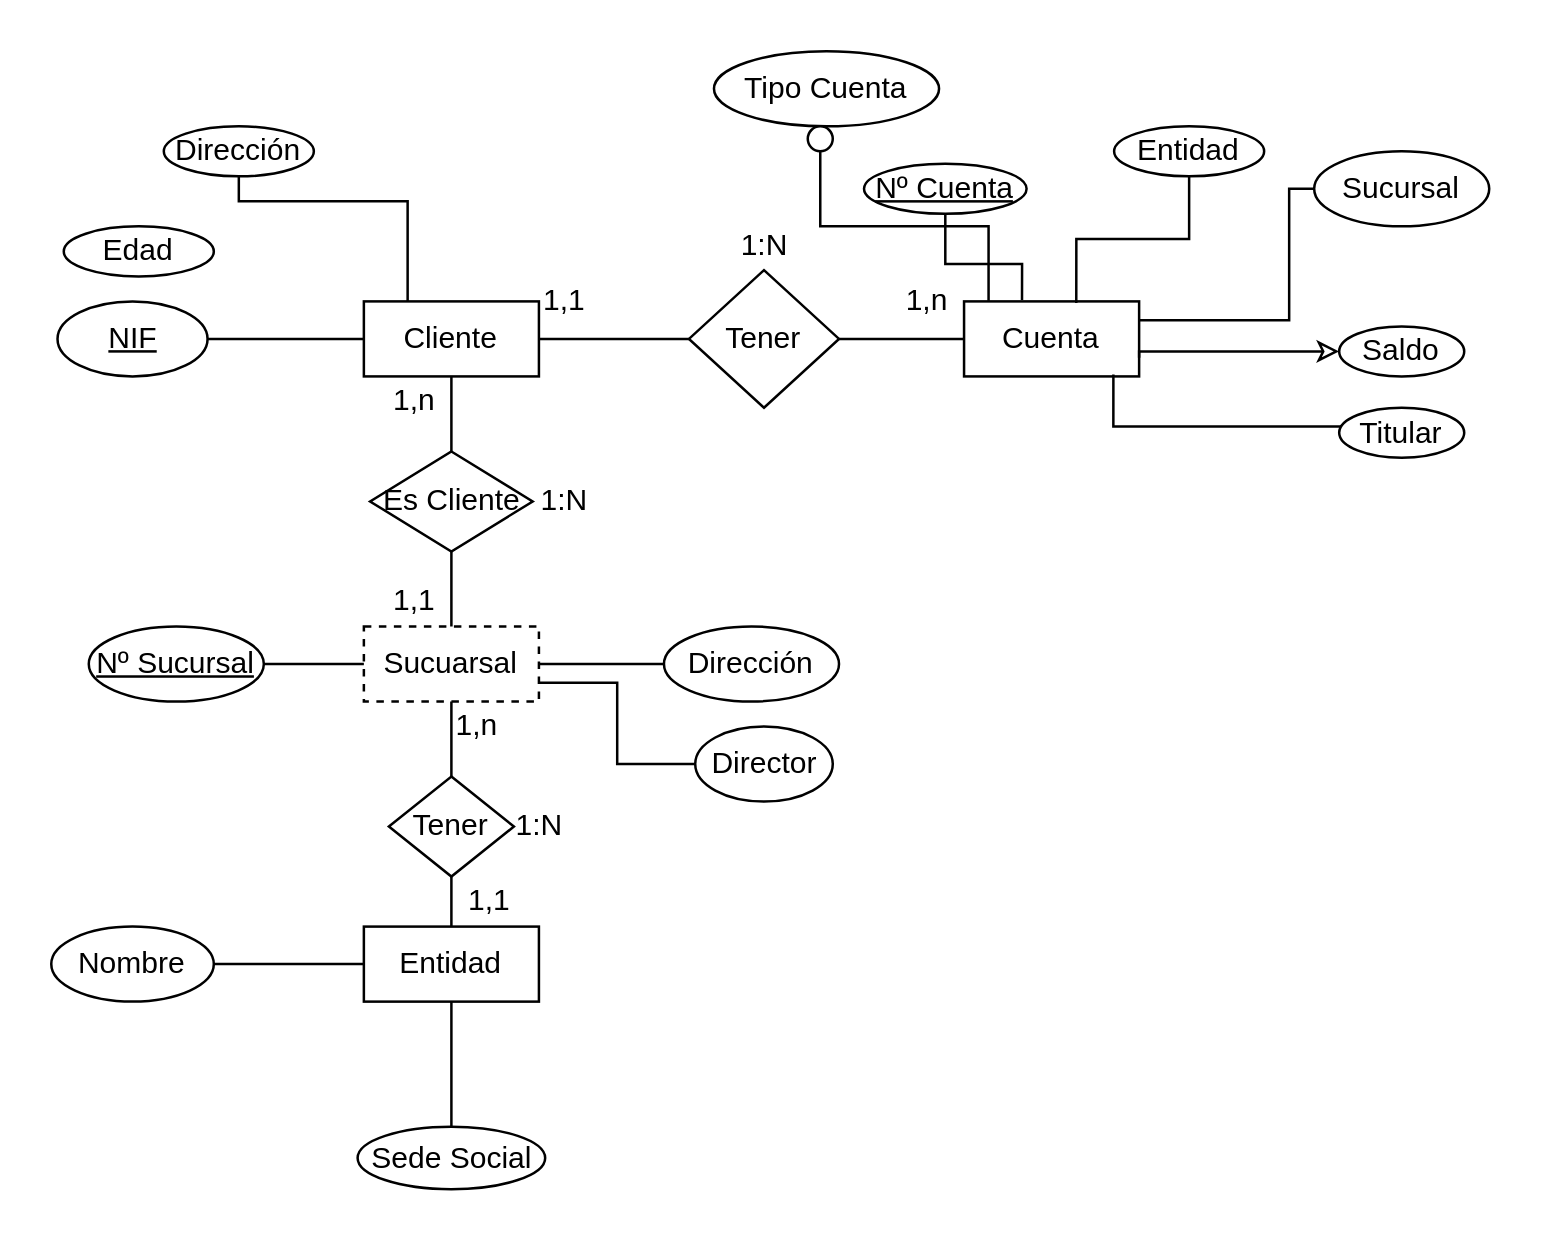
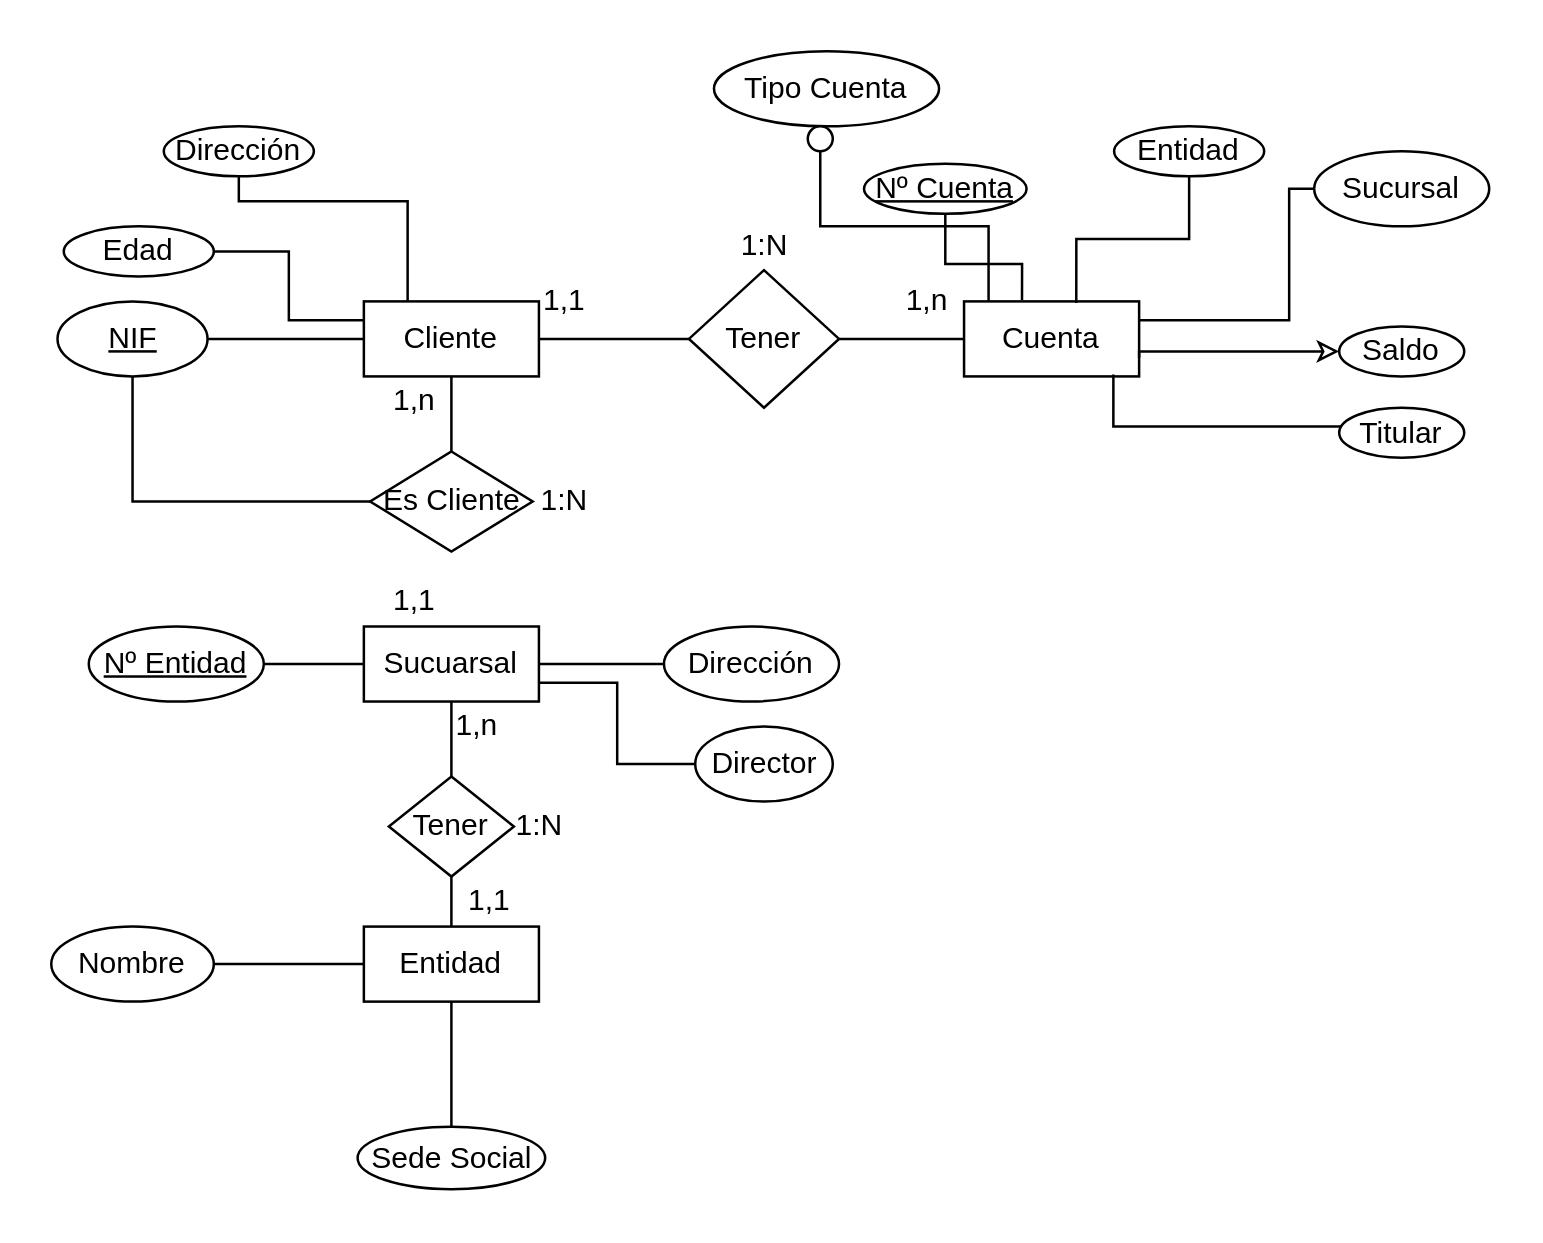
none -> (289, 286)
(451, 589) -> (189, 501)
(176, 664) -> (176, 664)
(451, 664) -> (451, 664)
